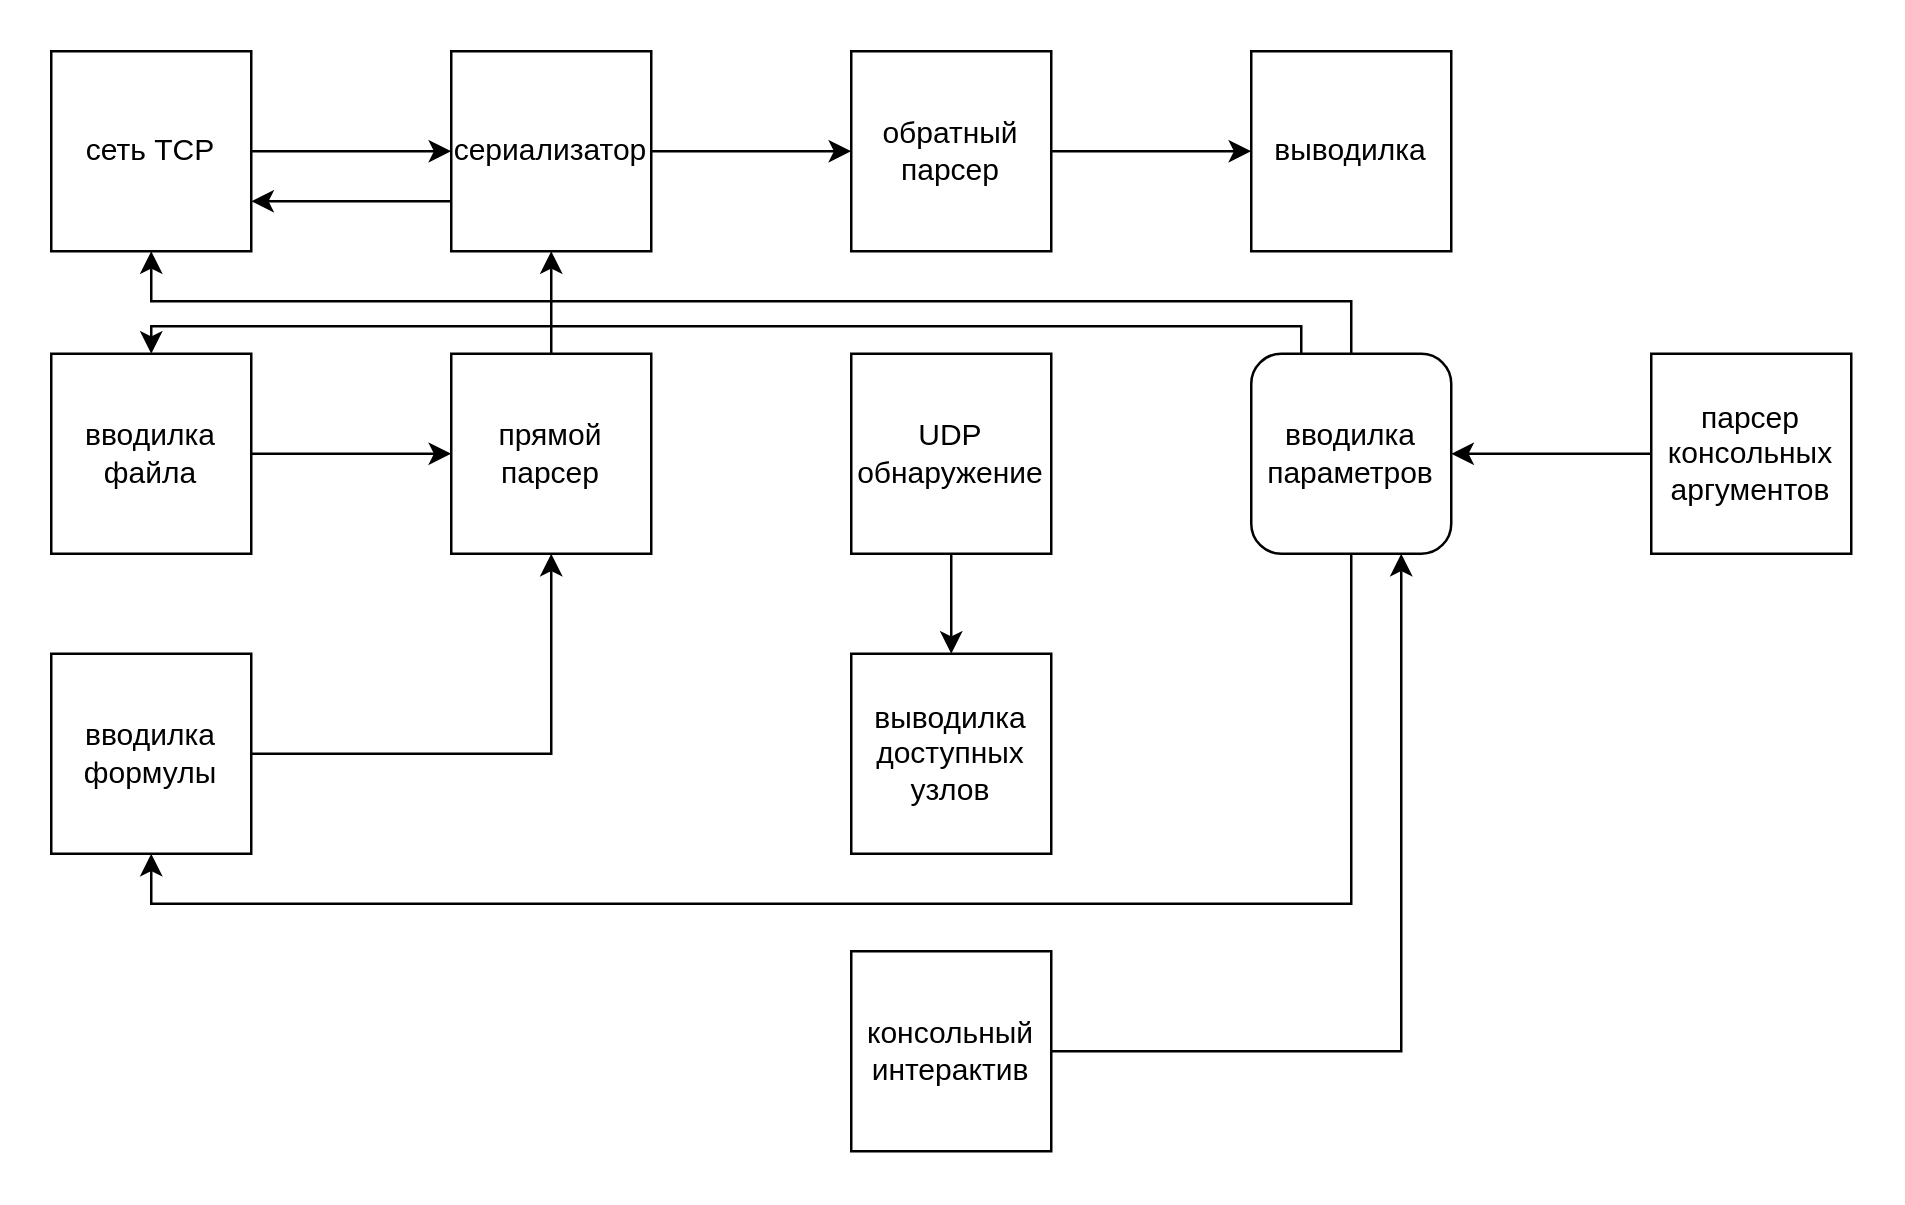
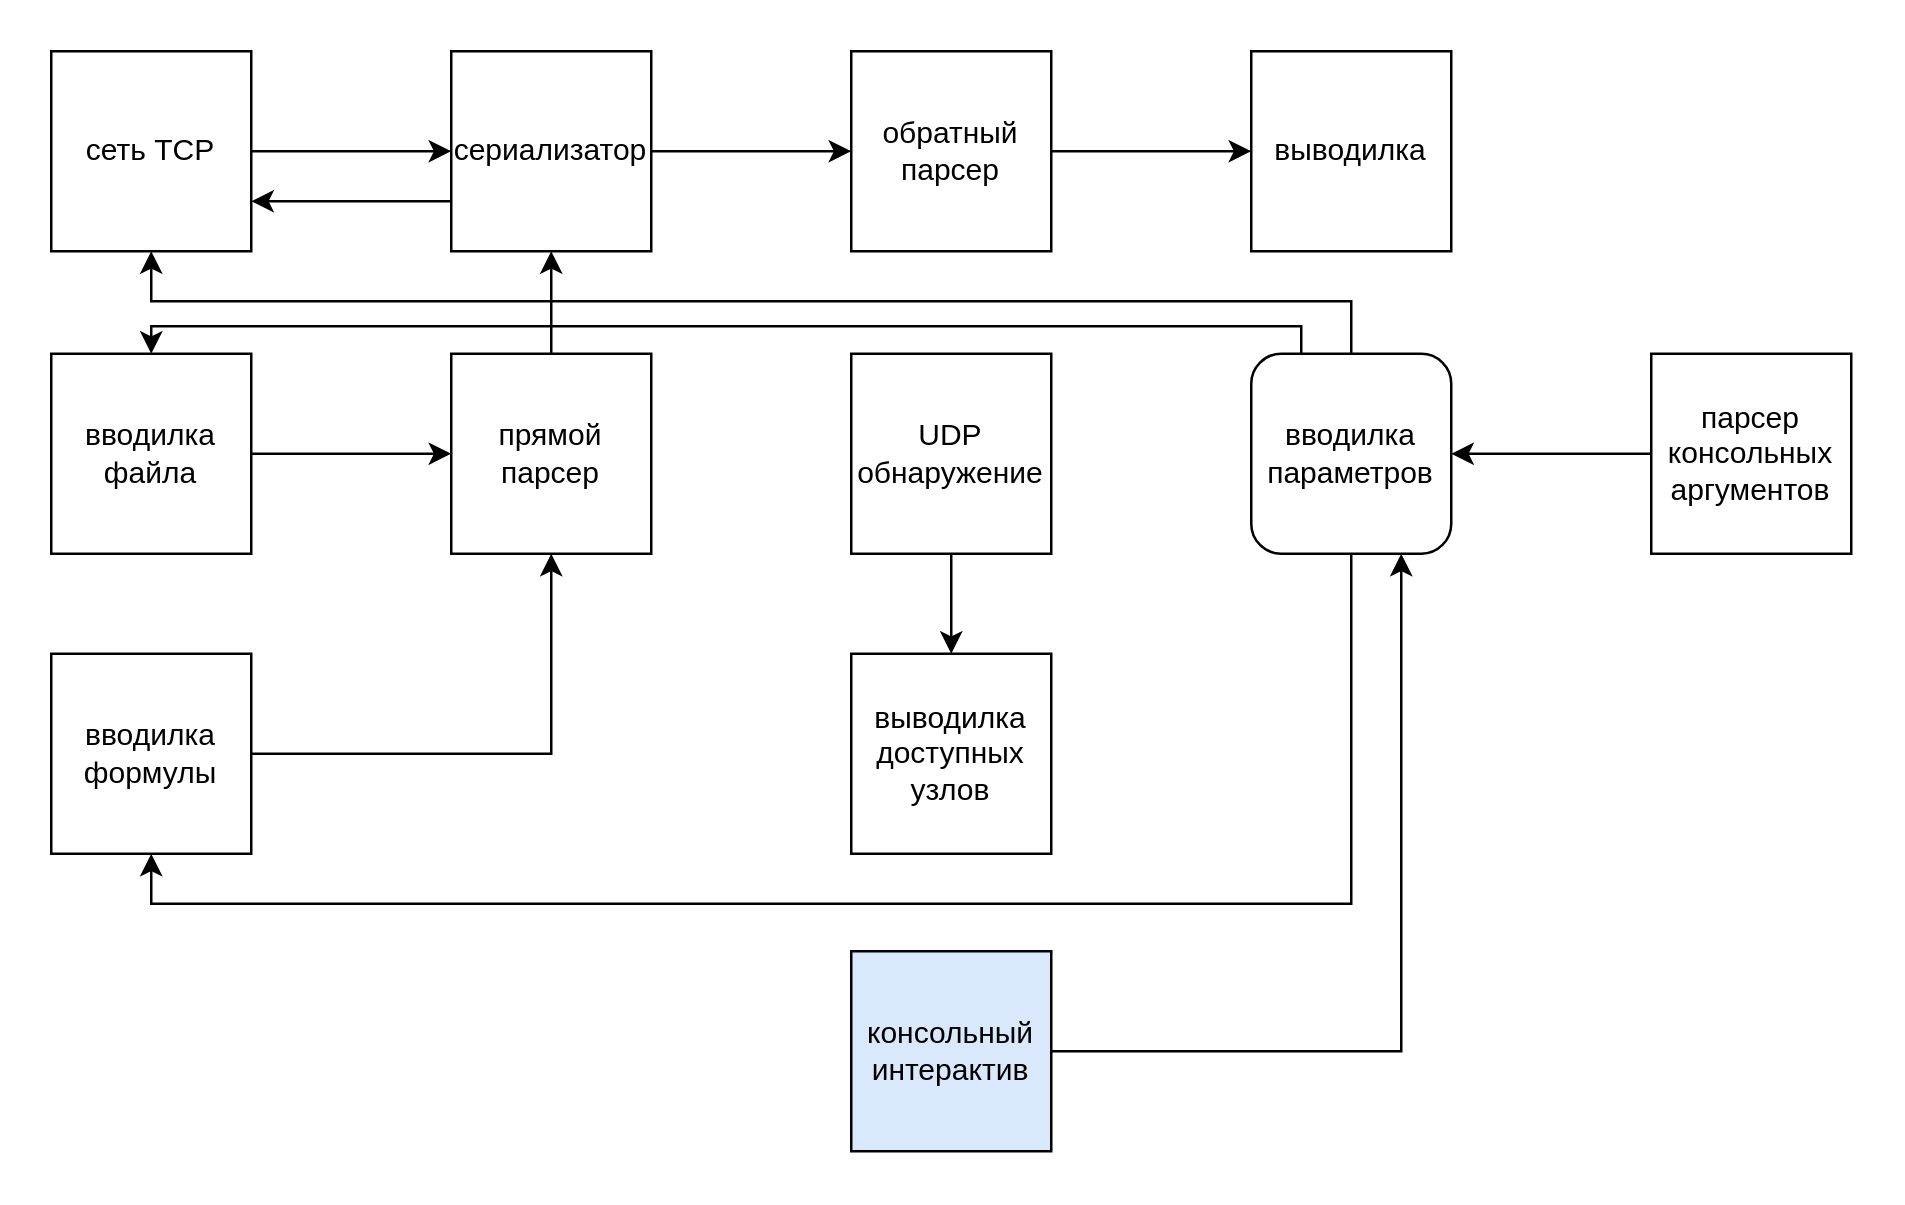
(951, 1051) -> (951, 1051)
